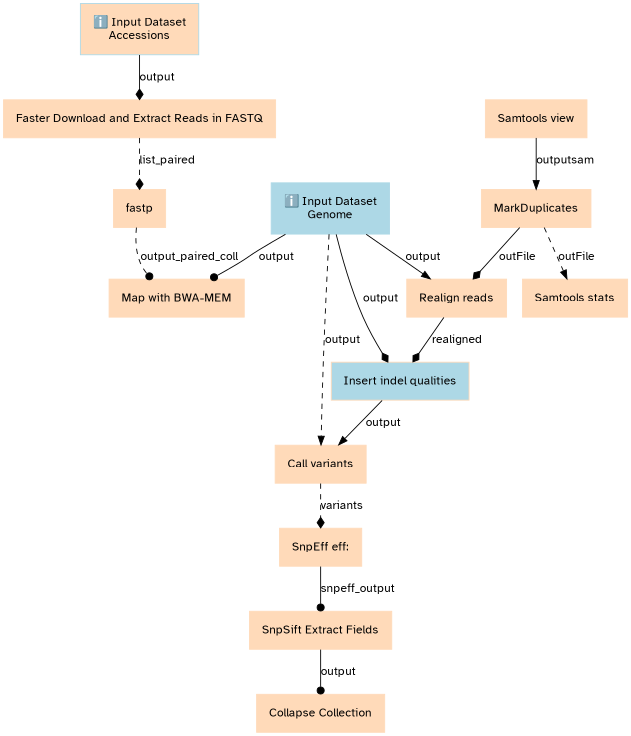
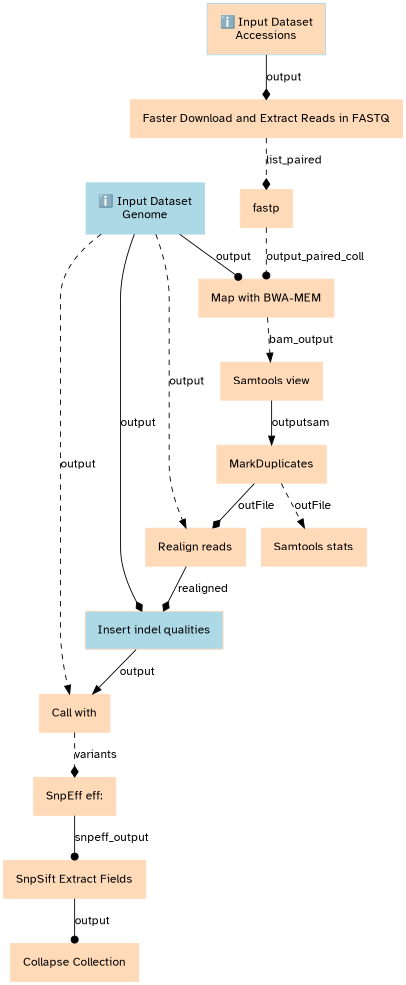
(395, 254) -> (169, 377)
none -> (269, 335)
(321, 464) -> (75, 713)
